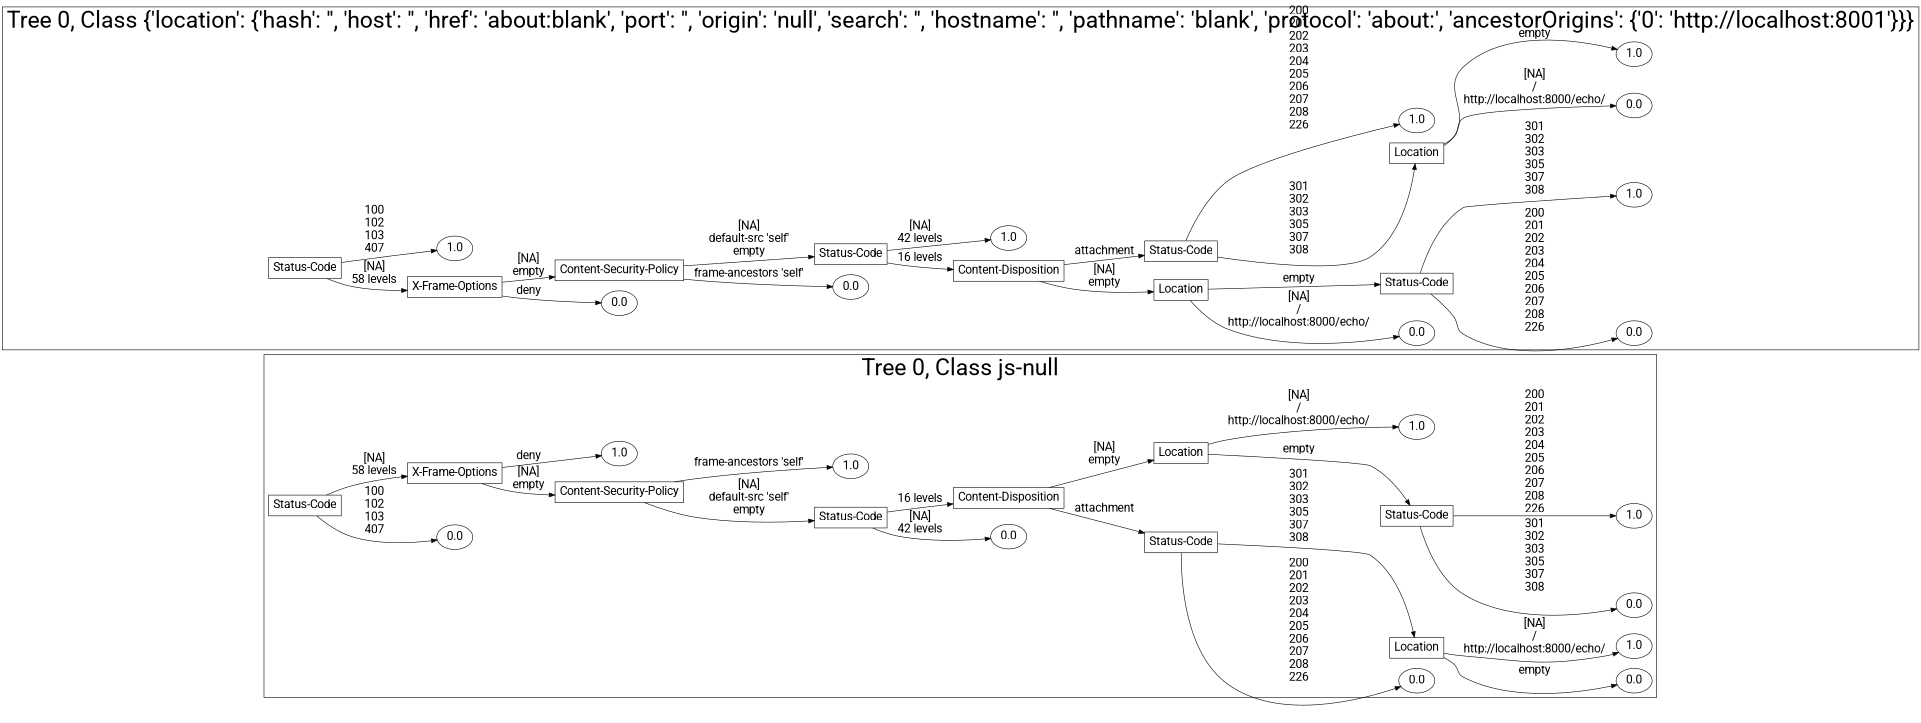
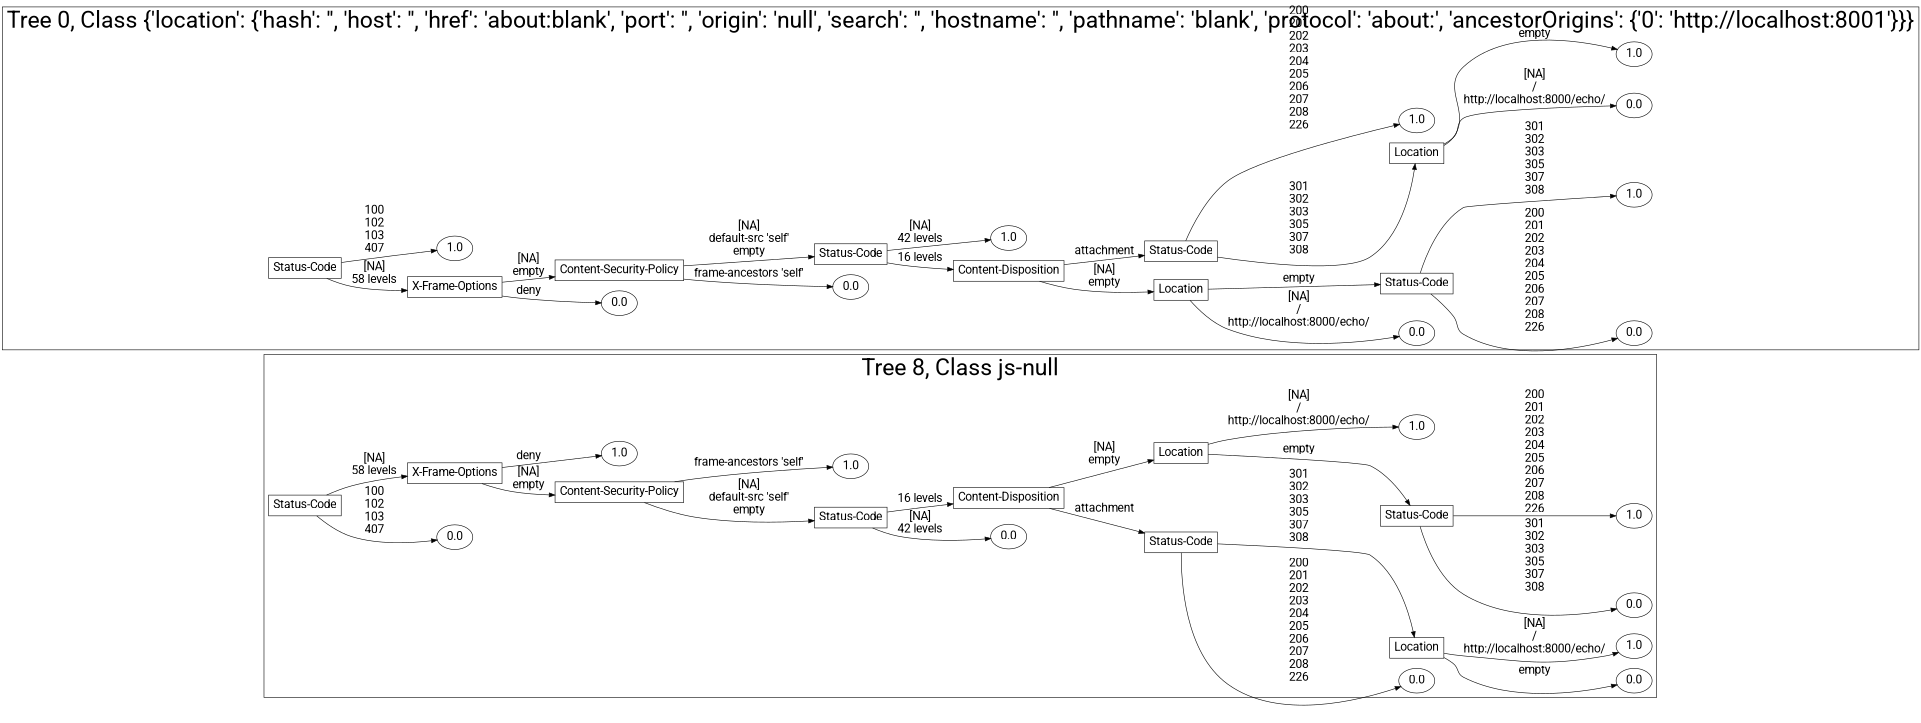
(960, 369) -> (960, 369)
